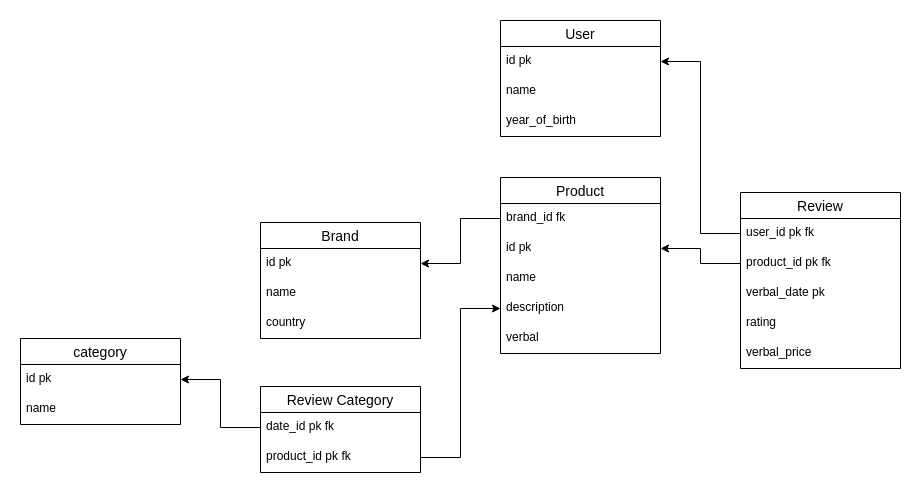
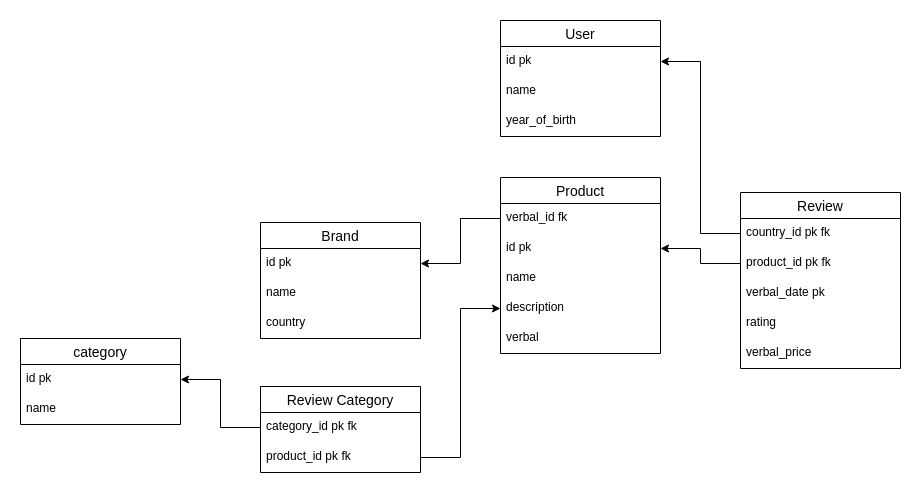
(540, 217) -> (542, 217)
(785, 232) -> (795, 232)
(305, 426) -> (318, 426)
